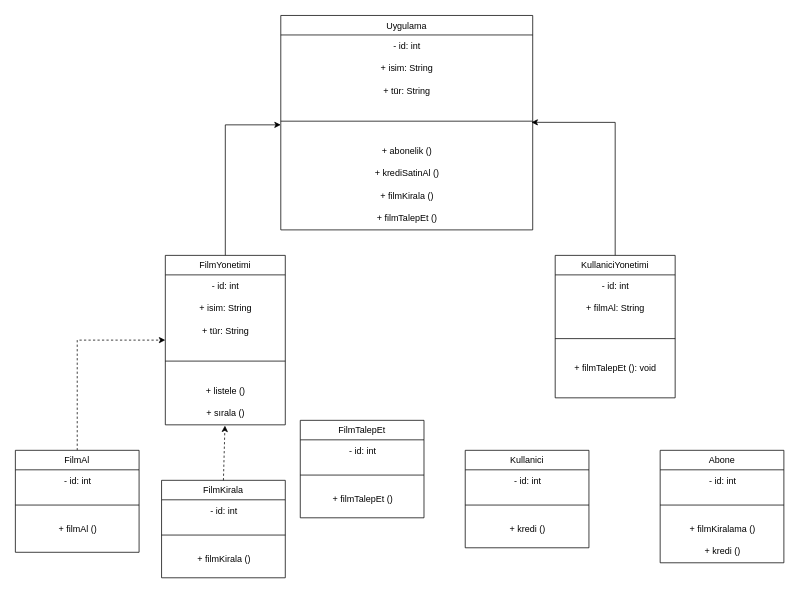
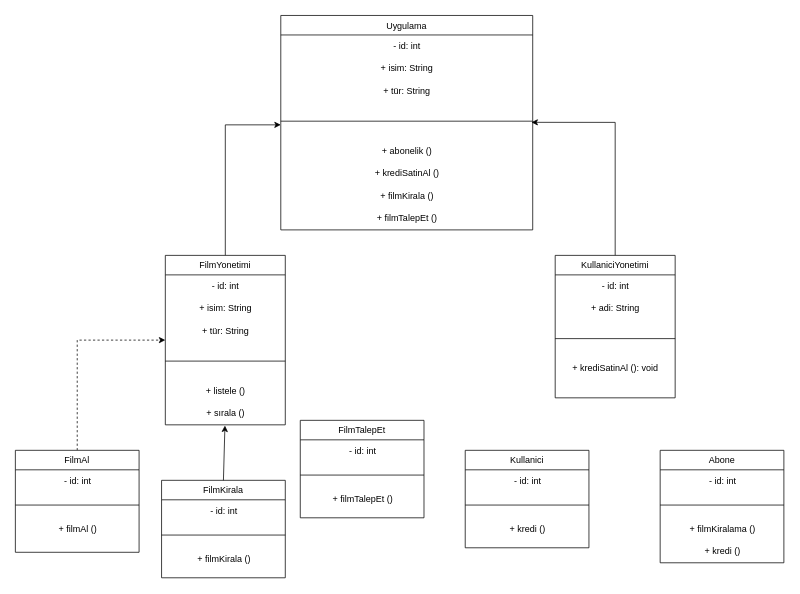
(616, 309) -> (616, 309)
(616, 369) -> (616, 369)
(224, 455) -> (224, 455)
